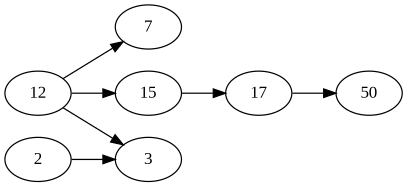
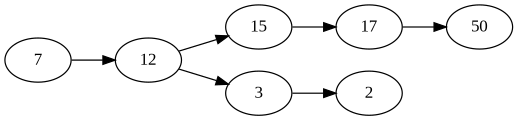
(88, 63) -> (87, 60)
(87, 159) -> (308, 93)
